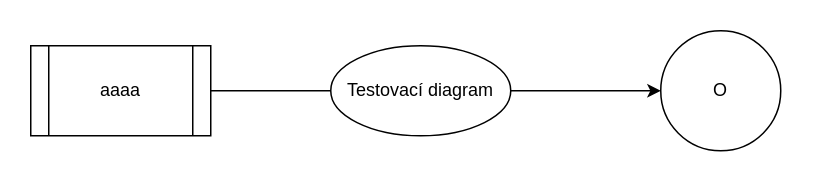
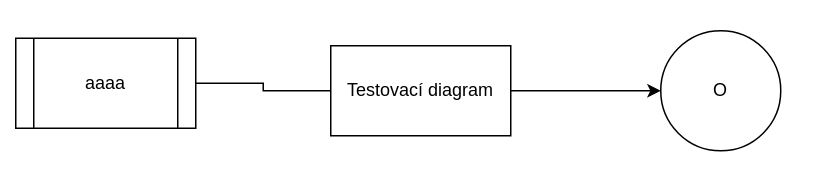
(121, 91) -> (106, 83)
(421, 91) -> (421, 91)
